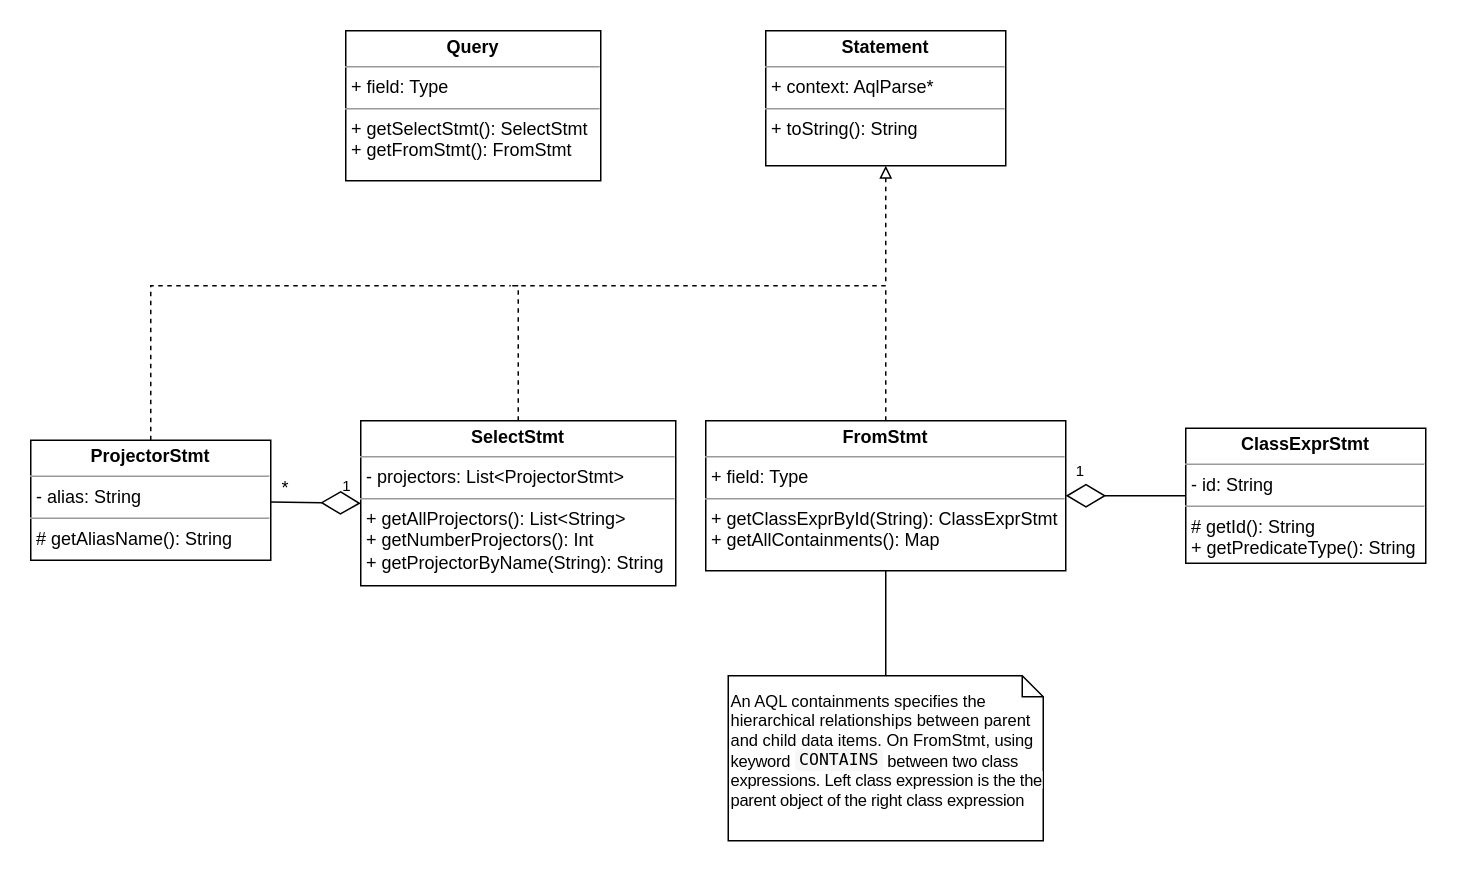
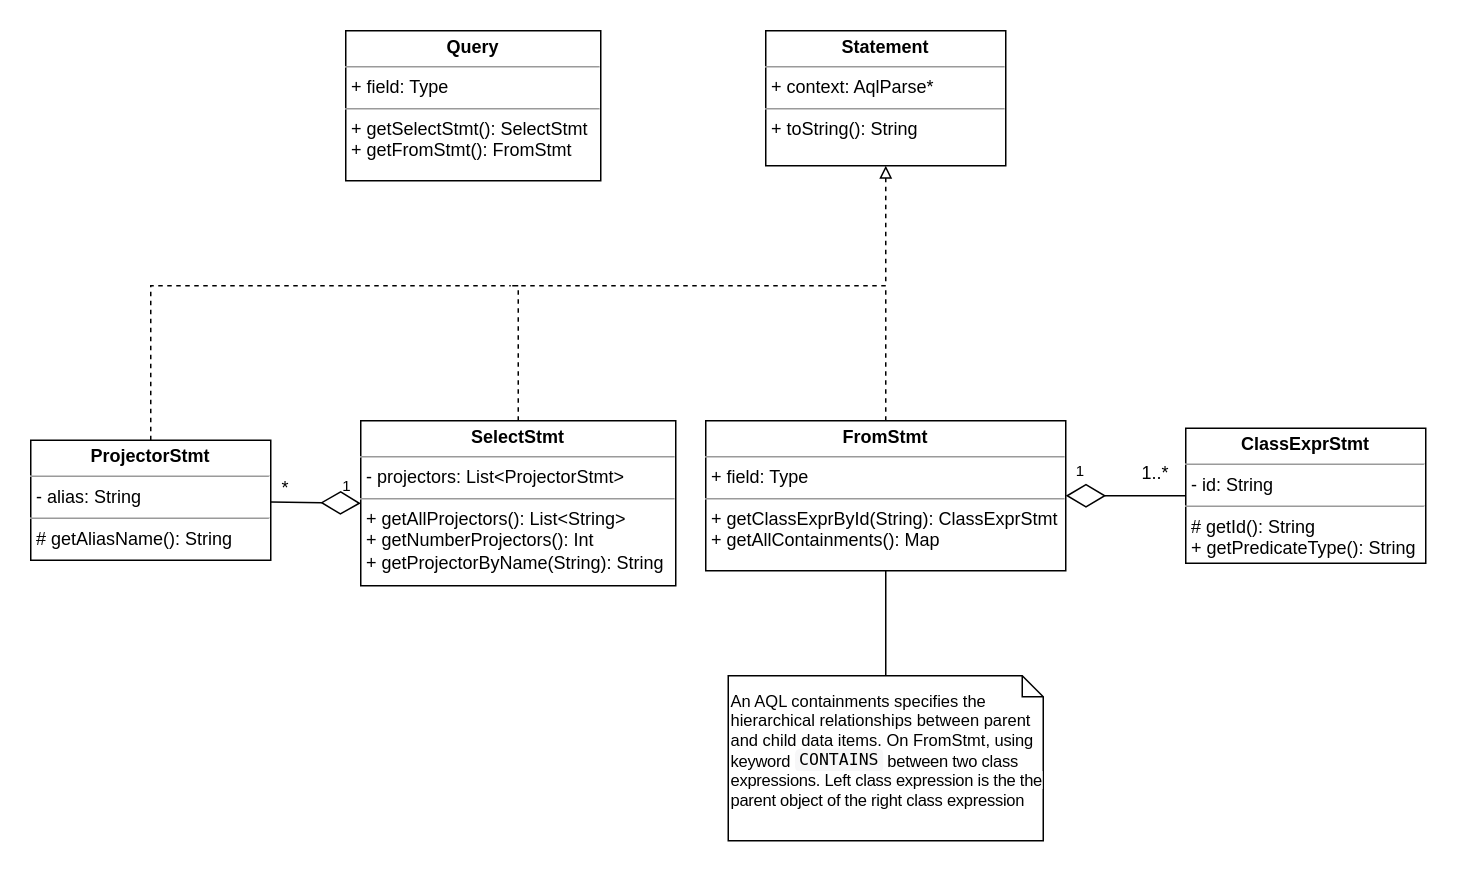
none -> (1156, 473)
